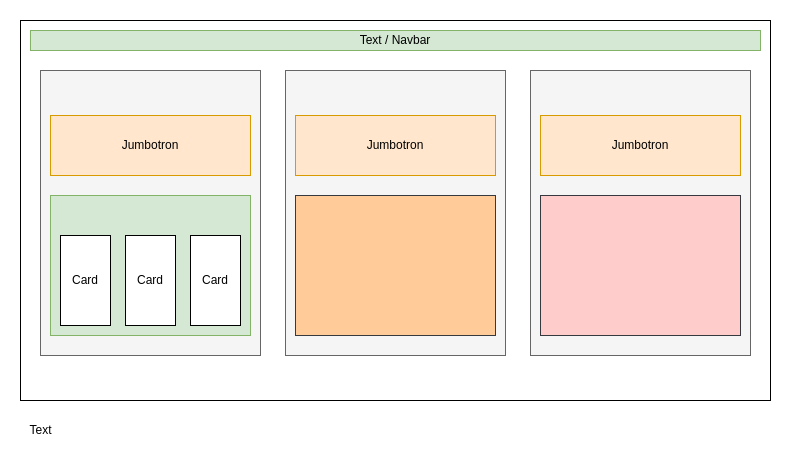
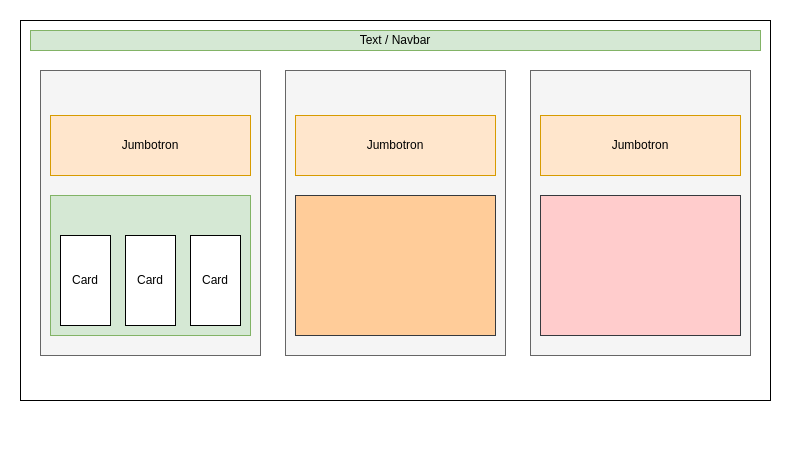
(41, 431) -> none
